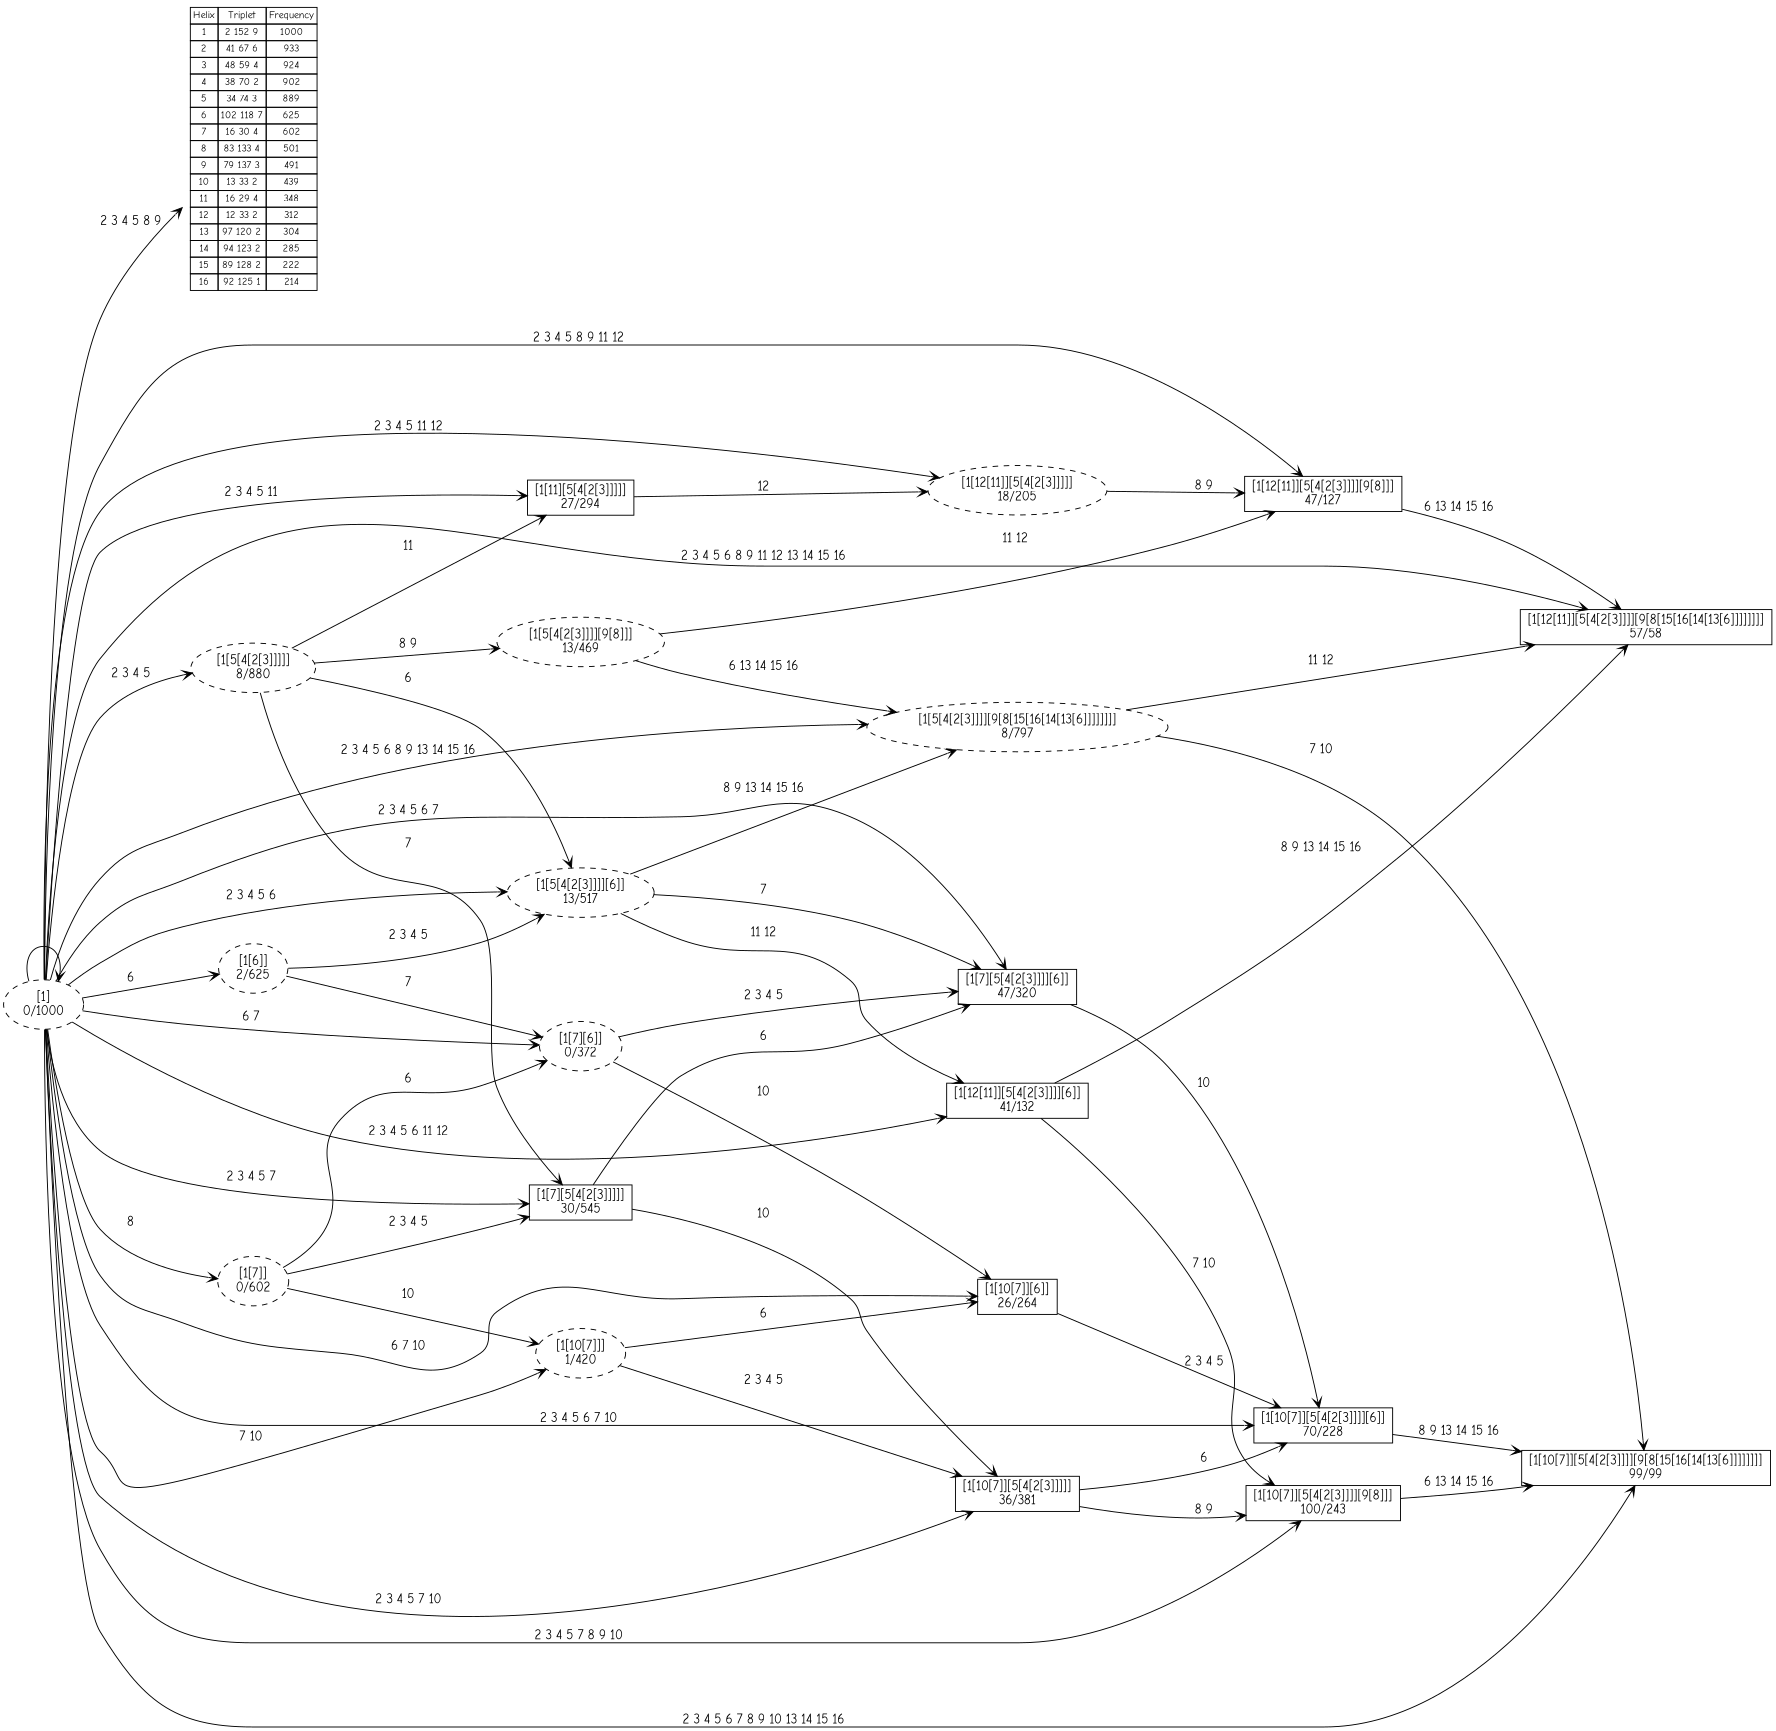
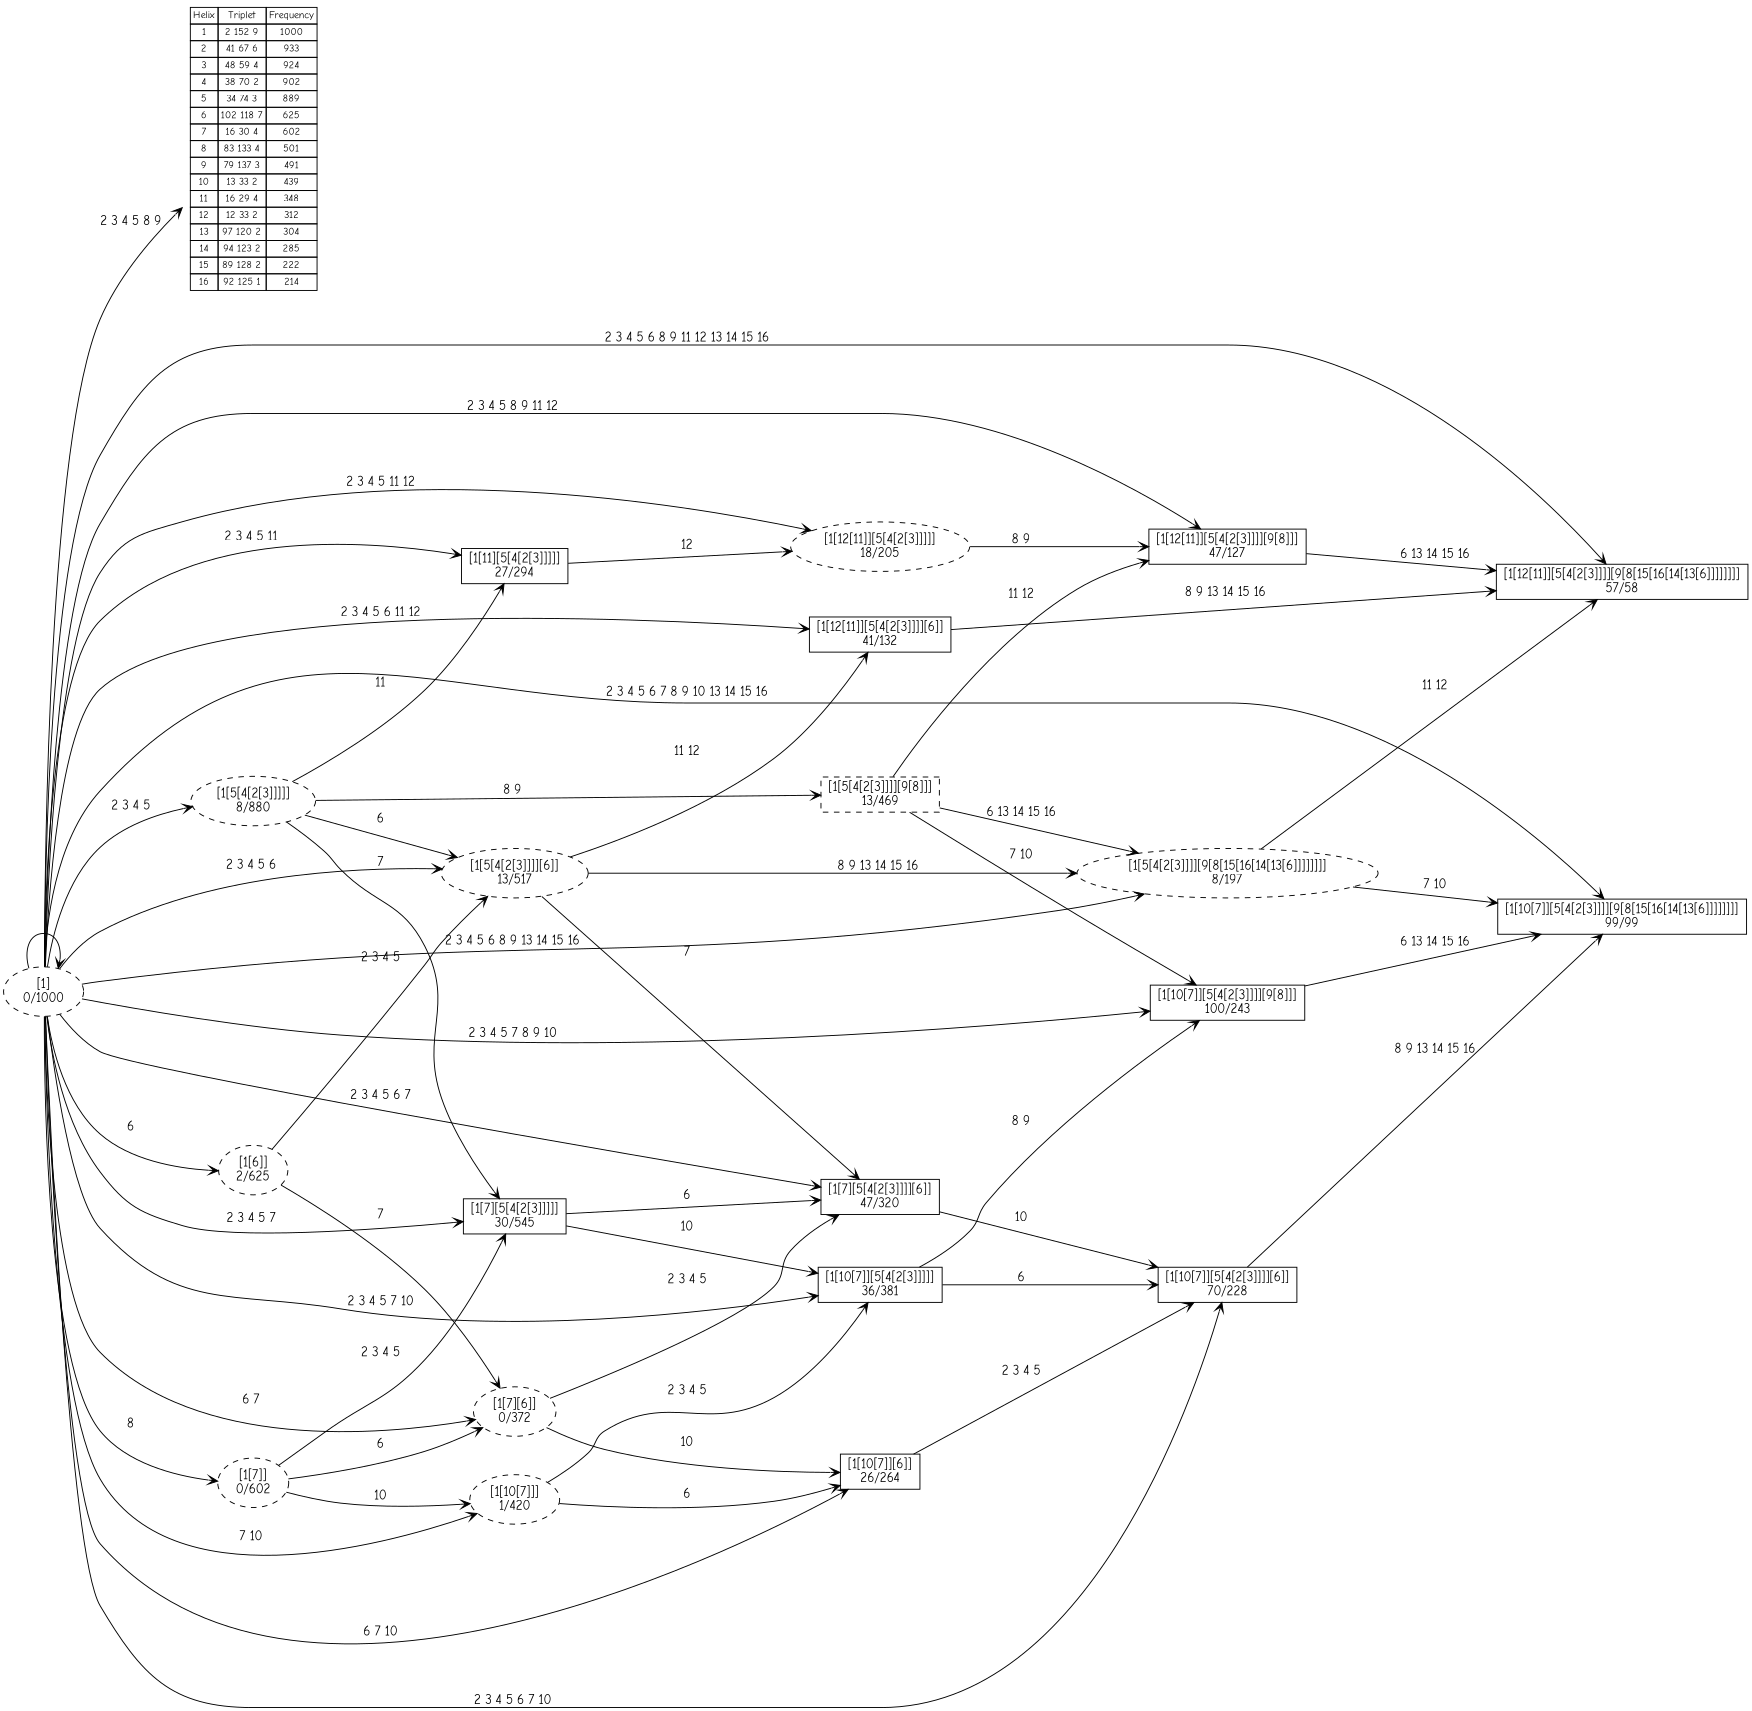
(581, 642) -> (880, 795)
(1017, 727) -> (1227, 873)
(1192, 1280) -> (1048, 897)
